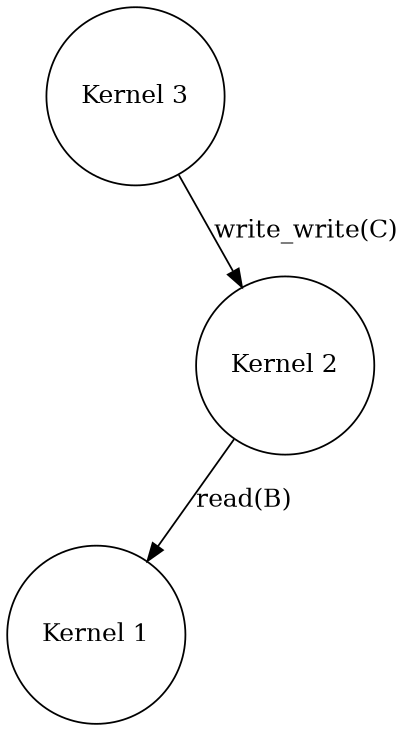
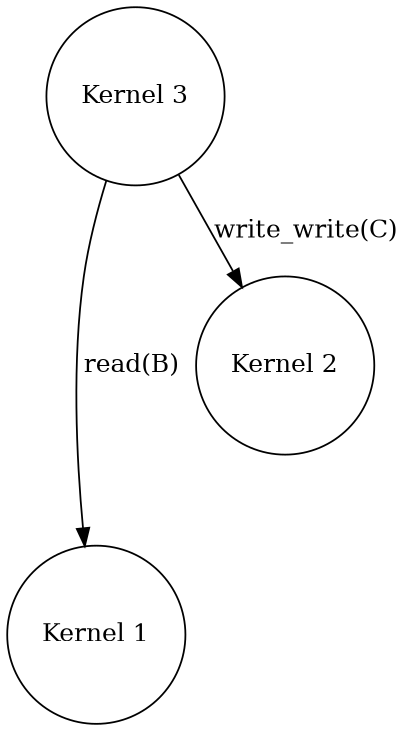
(196, 493) -> (77, 353)
